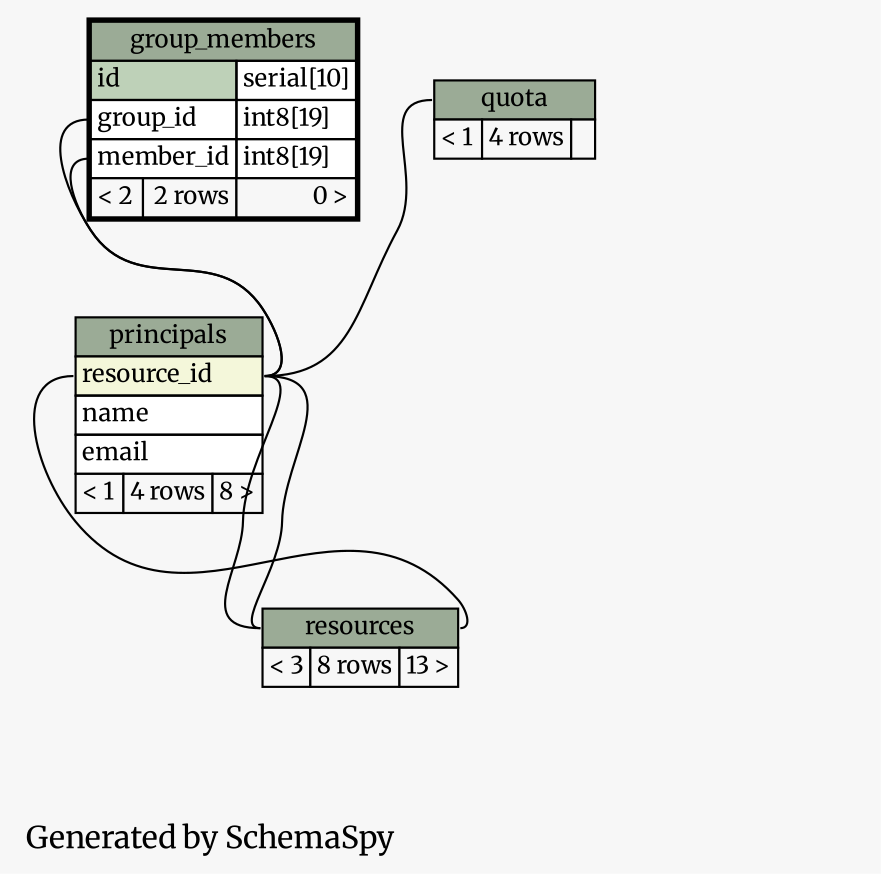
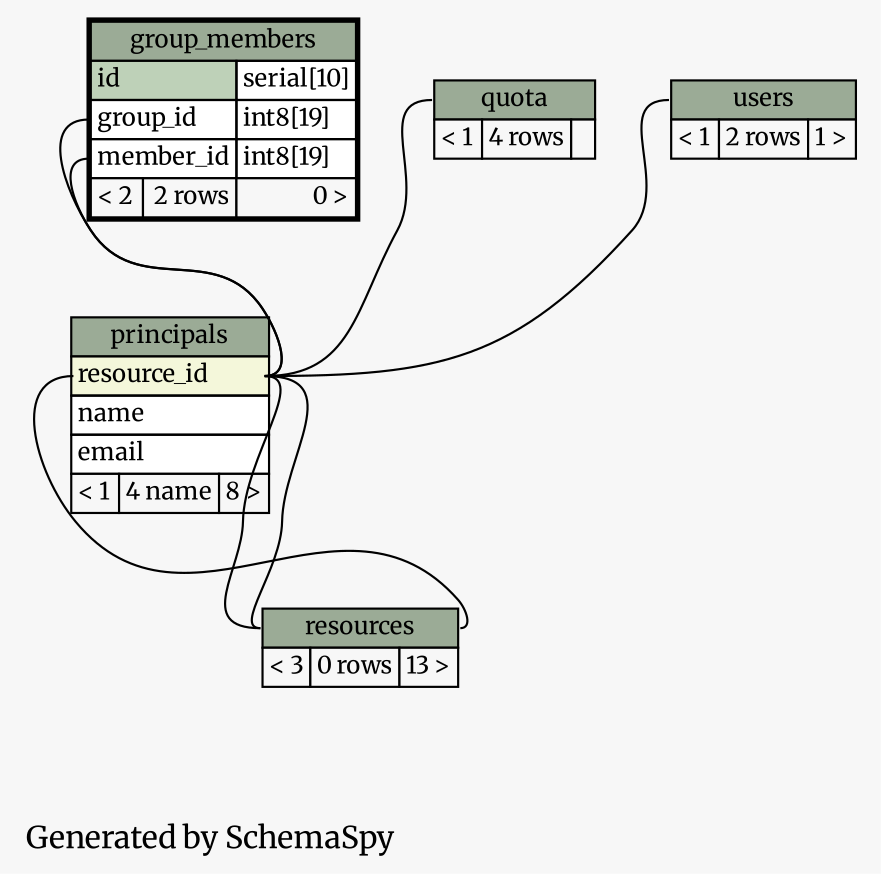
none -> (762, 120)
(168, 492) -> (169, 492)
(355, 666) -> (355, 666)
